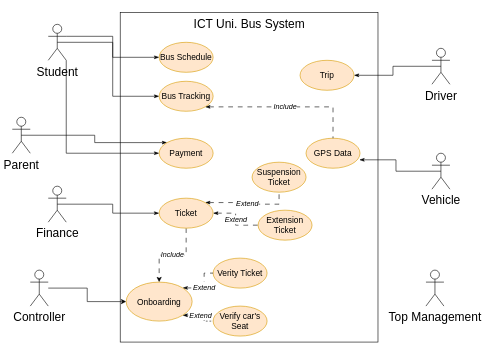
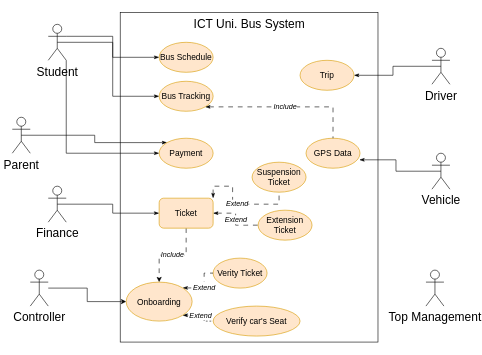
(186, 213) -> (186, 213)
(240, 321) -> (257, 321)
